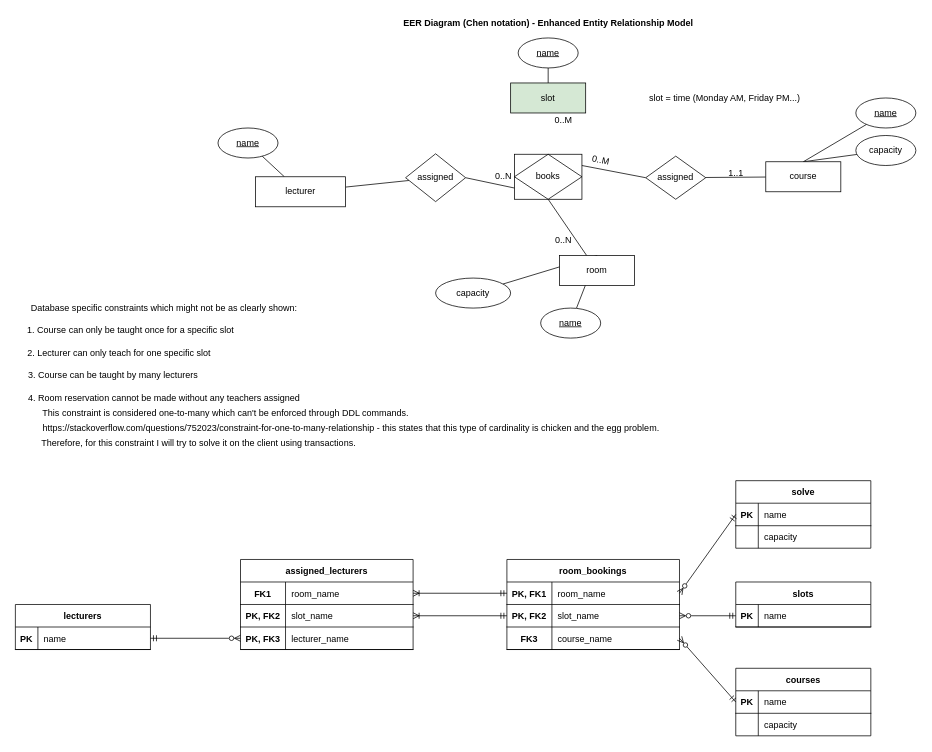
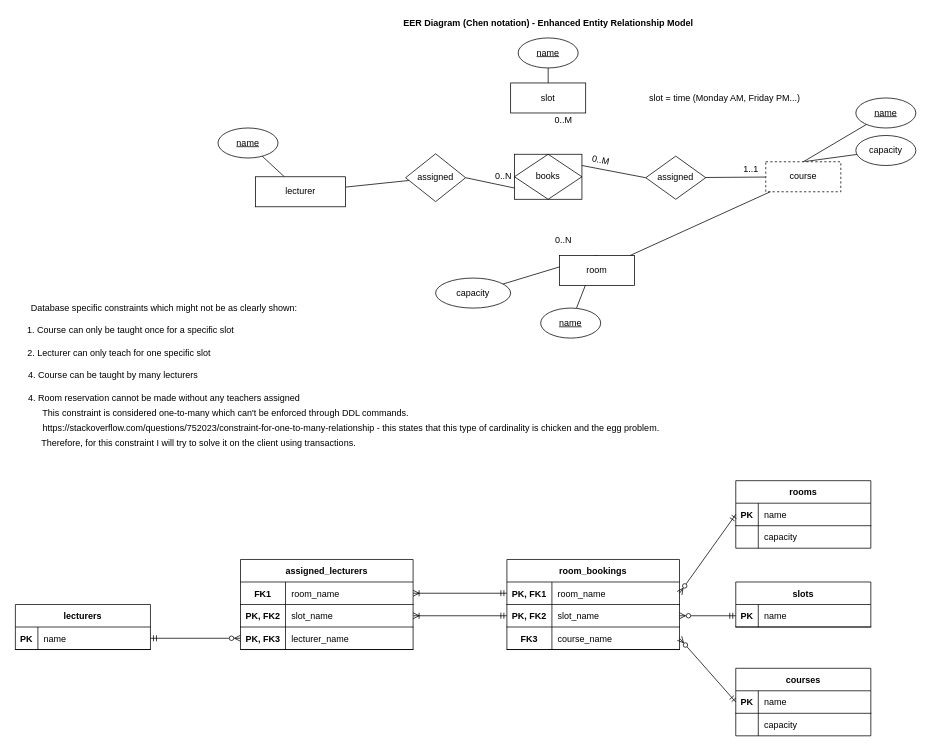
(548, 98) -> (548, 98)
(735, 173) -> (750, 169)
(803, 177) -> (803, 177)
(568, 228) -> (700, 224)
(113, 375) -> (113, 375)
(803, 492) -> (803, 492)
